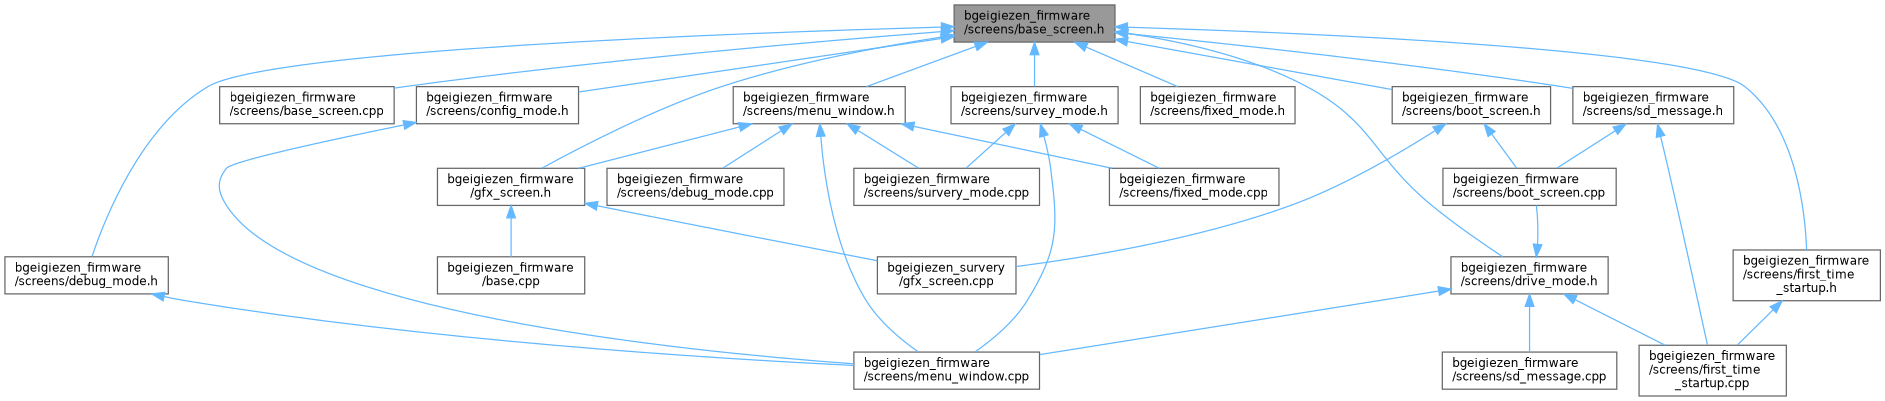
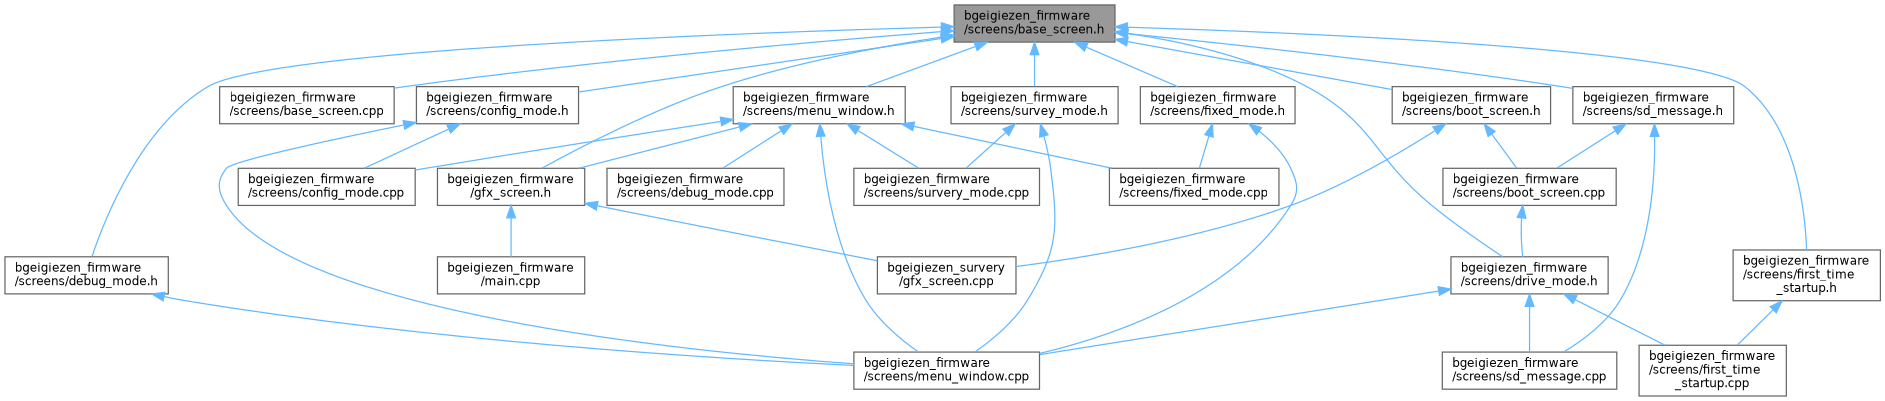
(1120, 149) -> (1204, 152)
none -> (327, 187)
(1538, 225) -> (1521, 237)
(1685, 241) -> (1639, 259)
(511, 275) -> (511, 275)
none -> (1217, 279)
